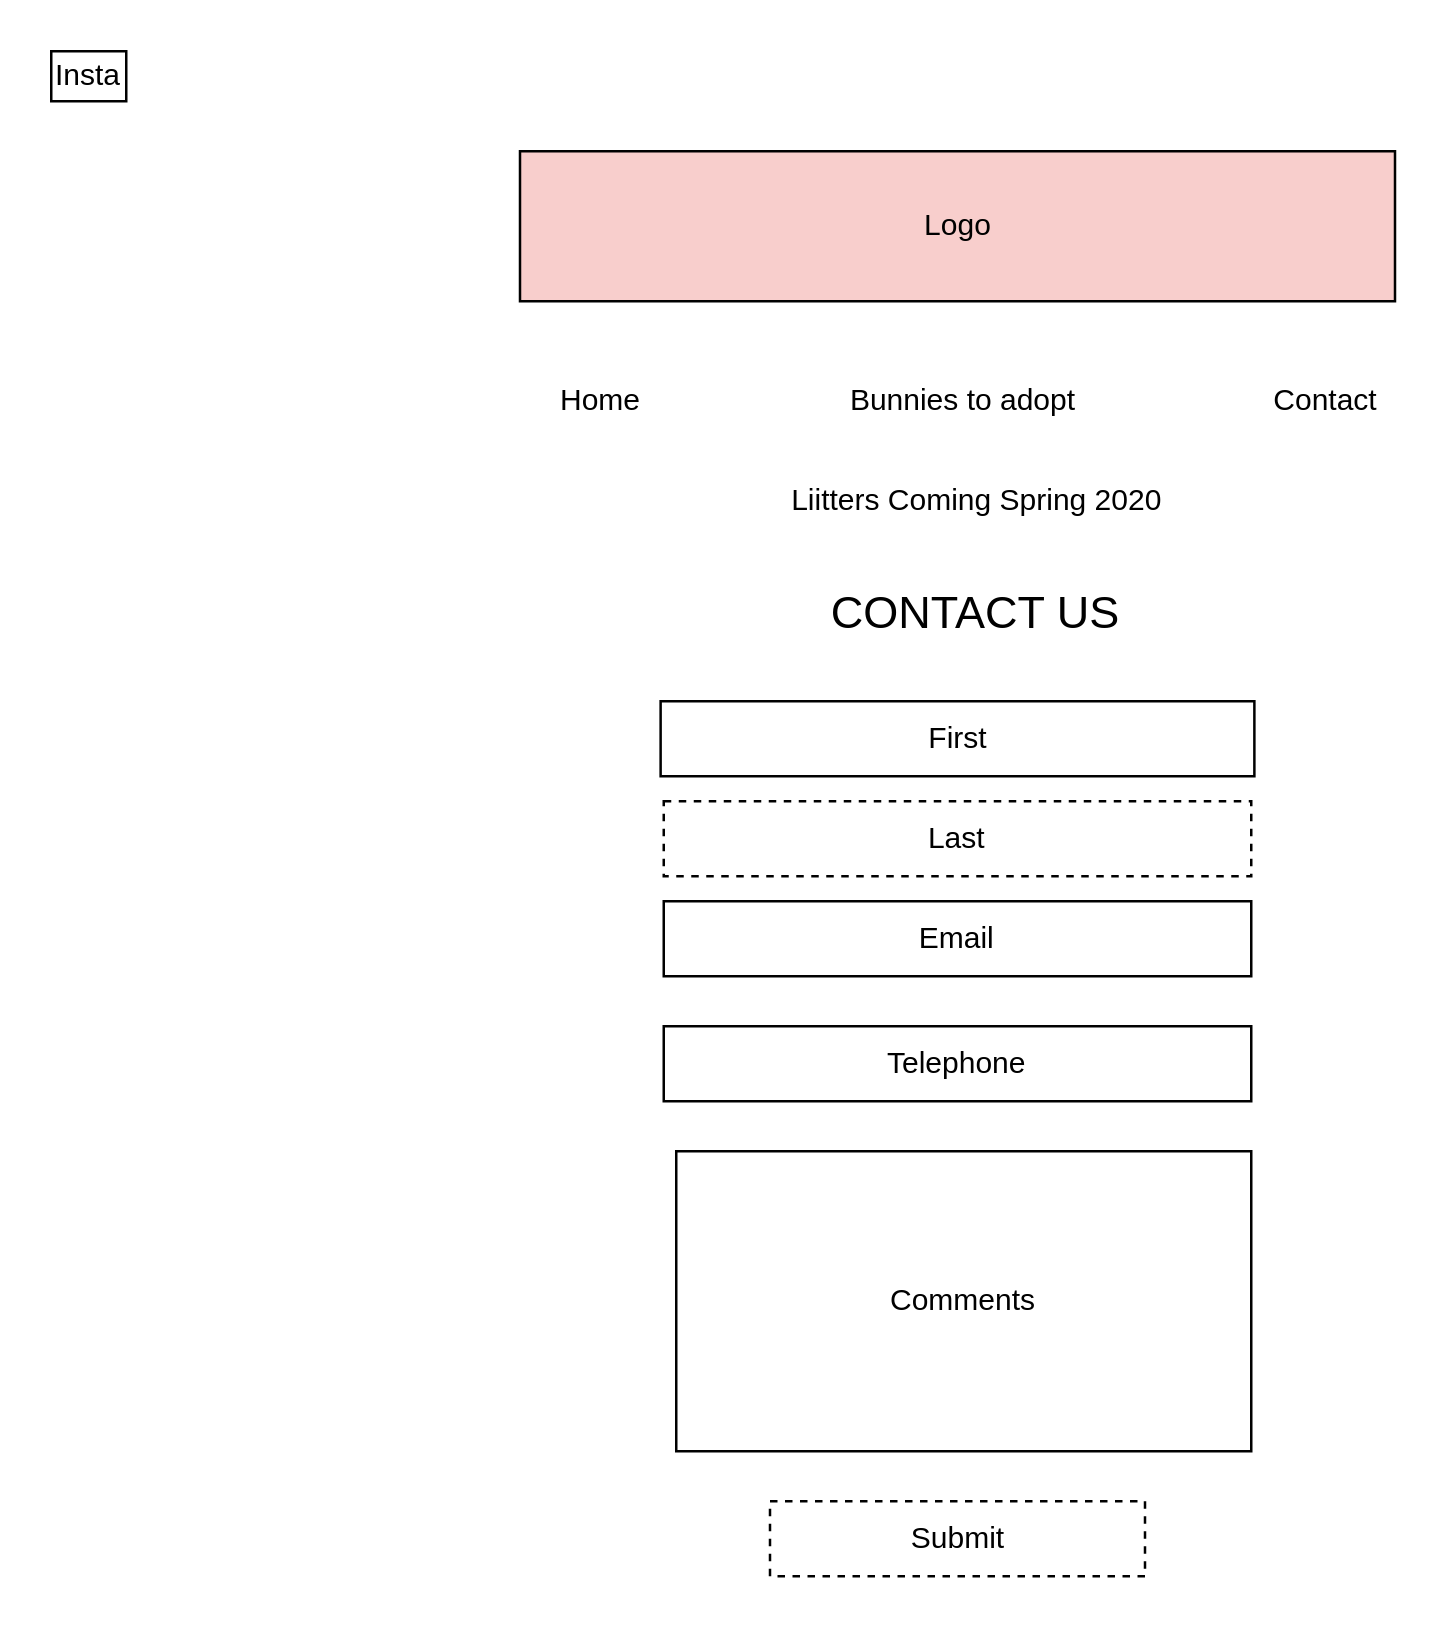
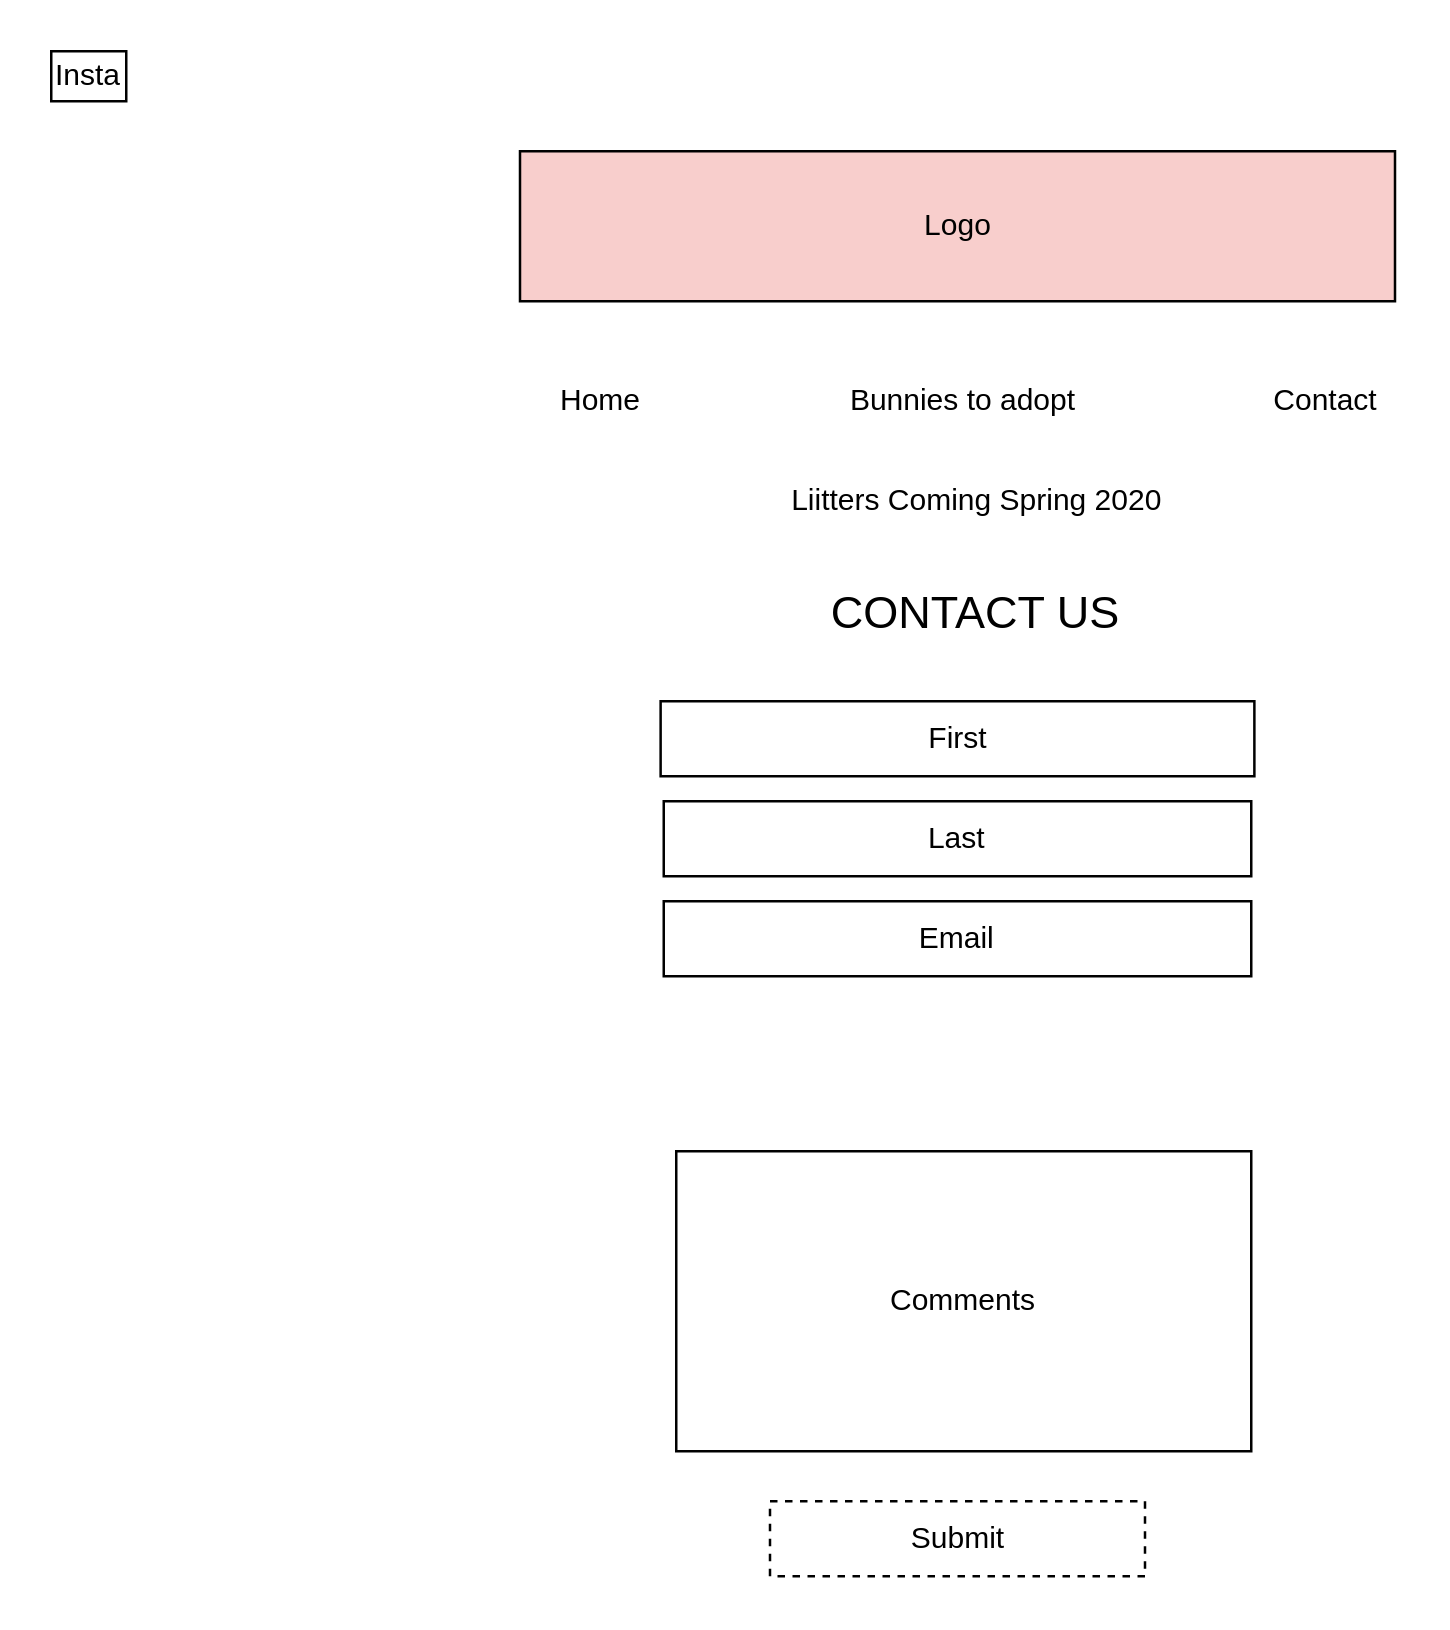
(958, 839) -> (958, 839)
(958, 1064) -> none
